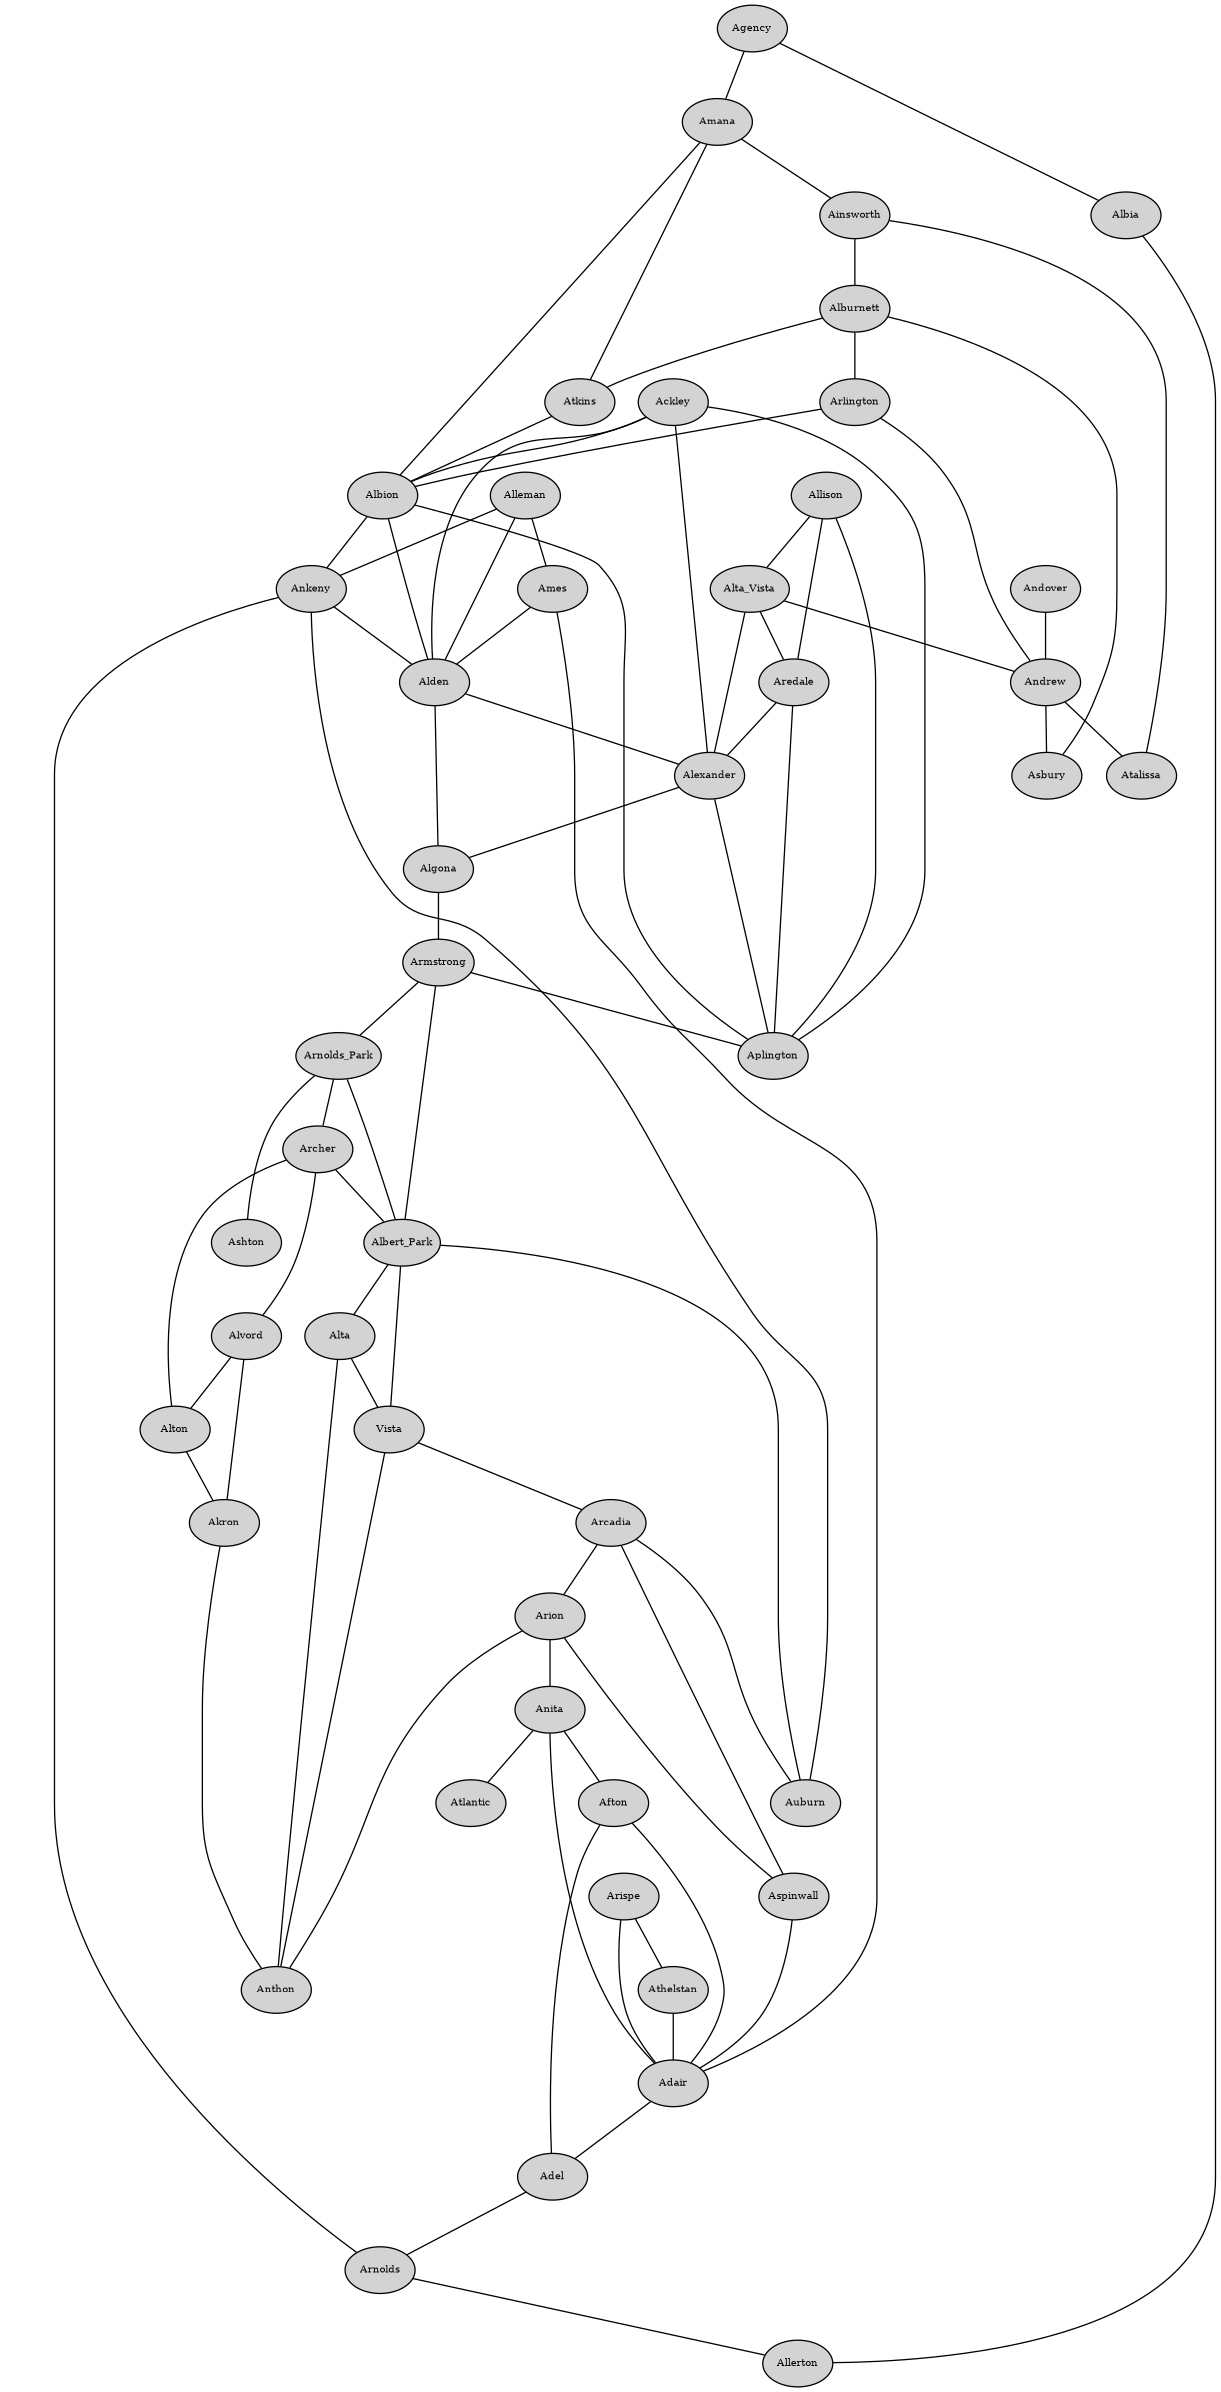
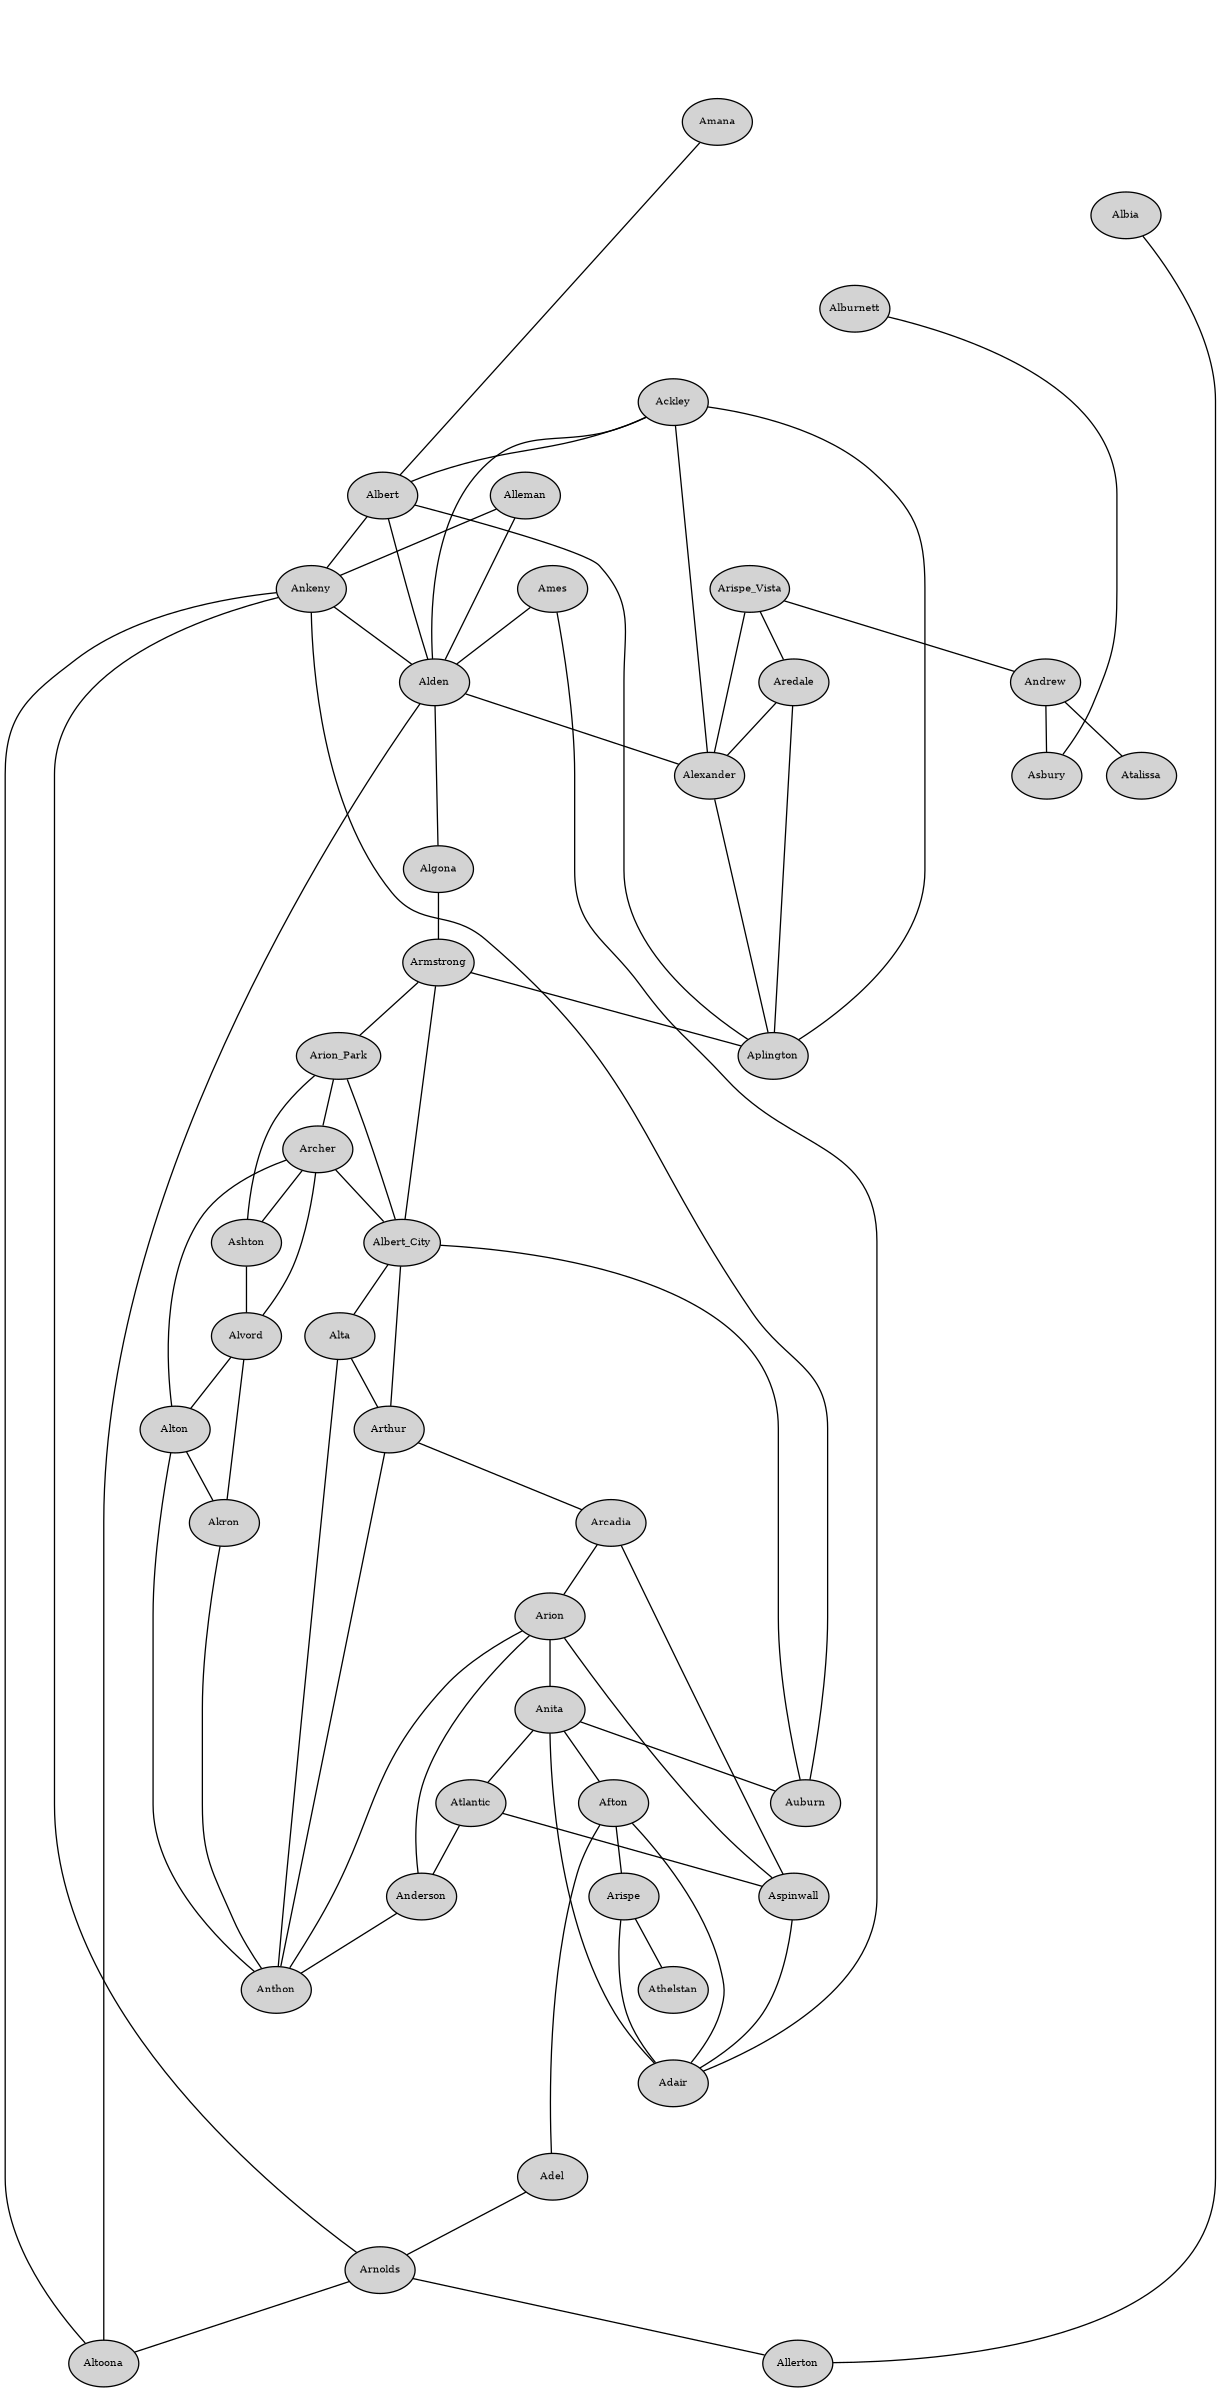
(752, 29) -> none
(855, 215) -> none
(580, 402) -> none
(855, 402) -> none
(383, 496) -> (383, 496)
(826, 496) -> none
(541, 551) -> none
(750, 589) -> (750, 589)
(1046, 589) -> none
(585, 819) -> none
(339, 1056) -> (339, 1056)
none -> (282, 1196)
(402, 1243) -> (402, 1243)
none -> (246, 1290)
(389, 1430) -> (389, 1430)
(729, 1649) -> (678, 1756)
none -> (153, 1729)
none -> (632, 1850)
none -> (619, 1855)
none -> (422, 1897)
(673, 2037) -> none
(613, 2130) -> none
none -> (104, 2364)
